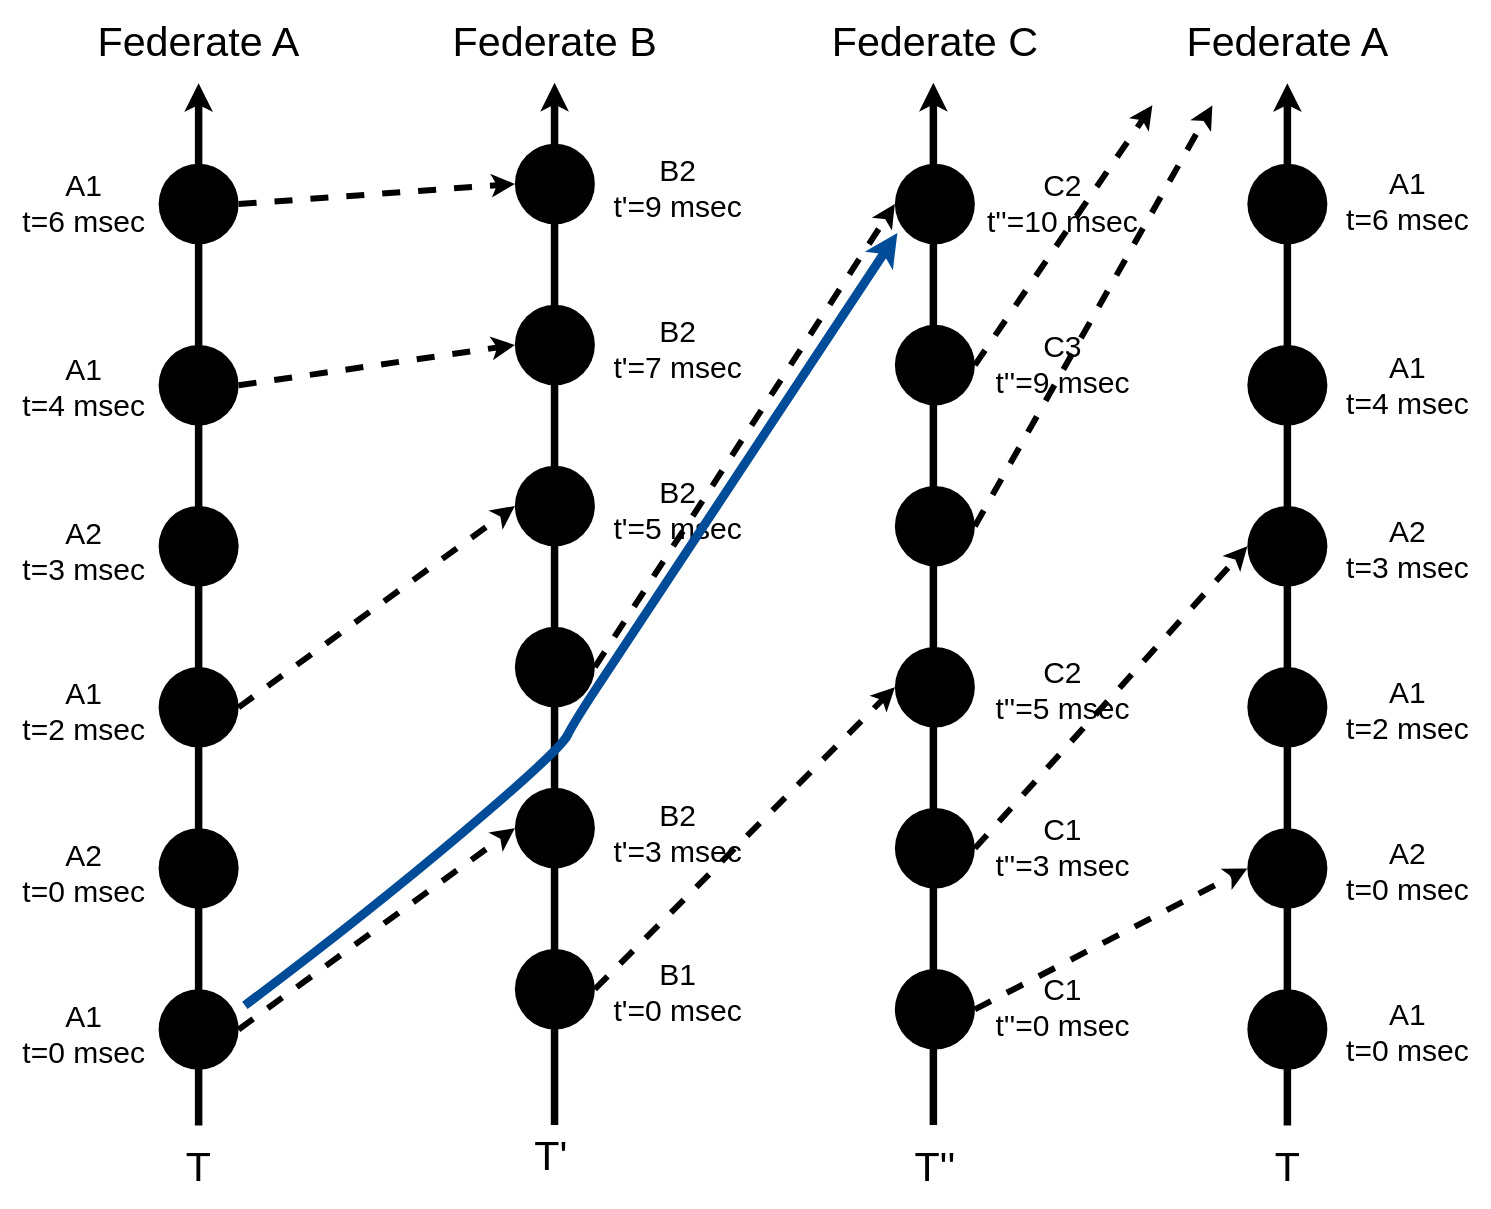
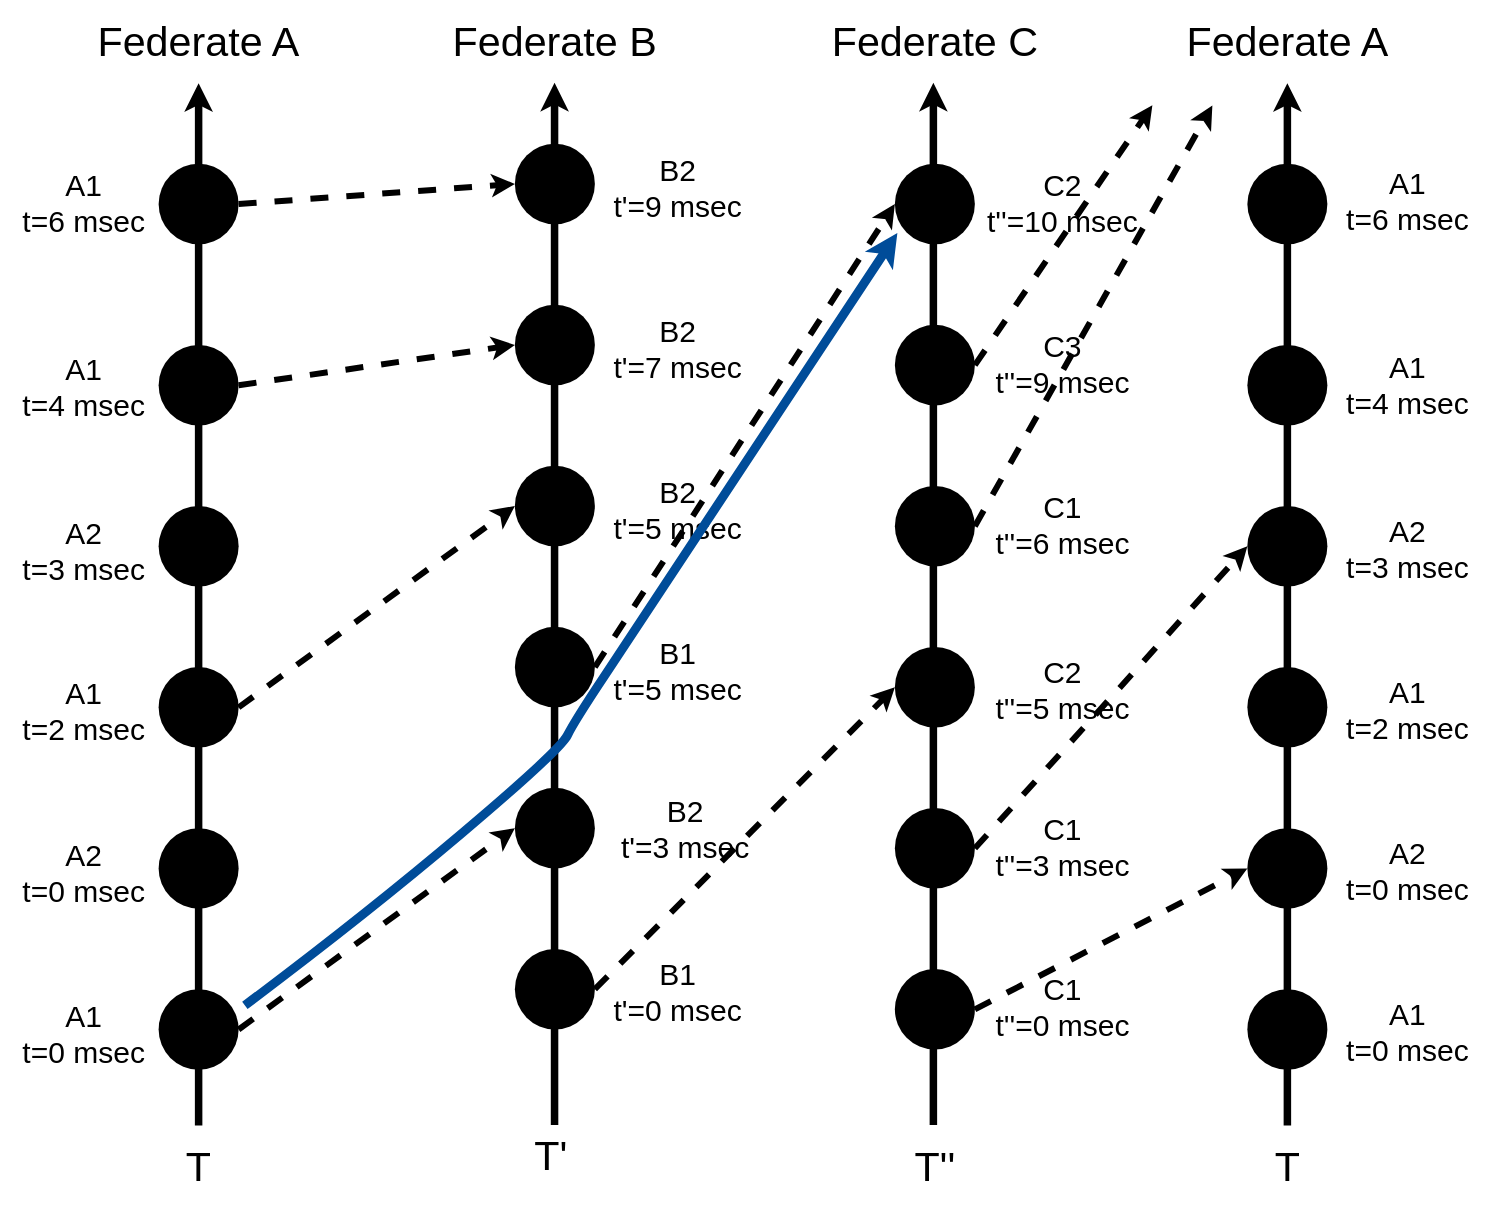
none -> (1062, 525)
none -> (678, 671)
(678, 833) -> (685, 829)
